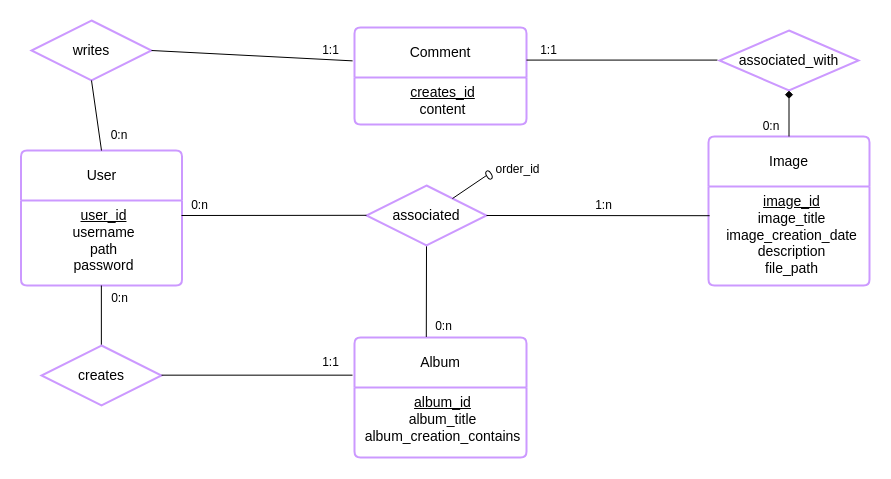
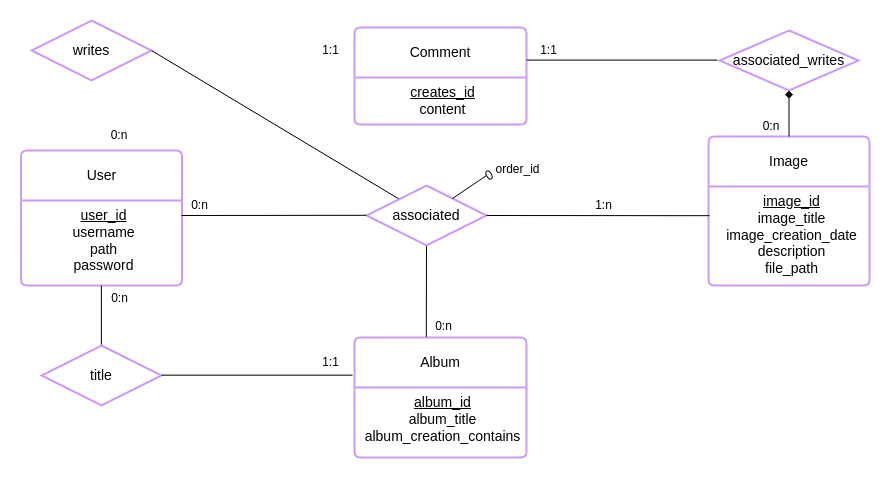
(252, 56) -> (275, 125)
(789, 61) -> (789, 61)
(97, 116) -> none
(102, 376) -> (102, 376)
